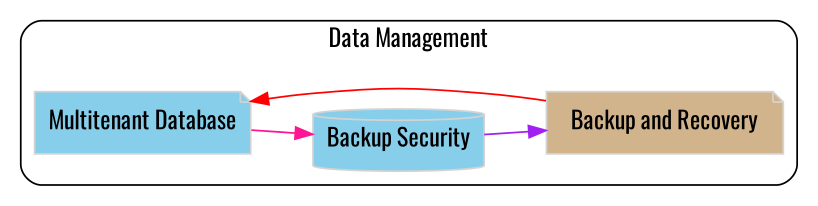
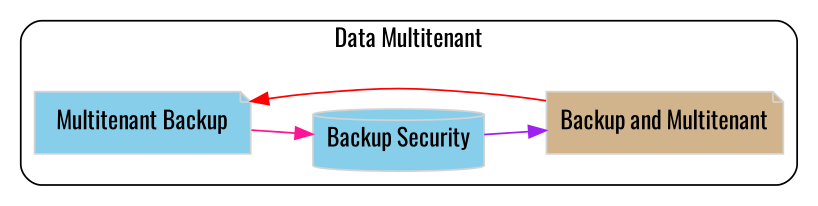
(409, 41) -> (409, 41)
(143, 123) -> (143, 123)
(665, 123) -> (665, 123)
